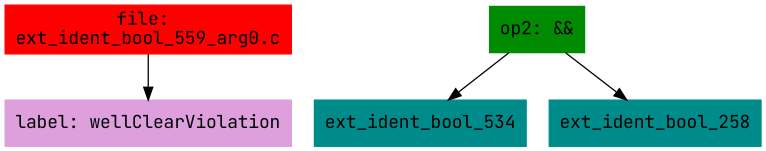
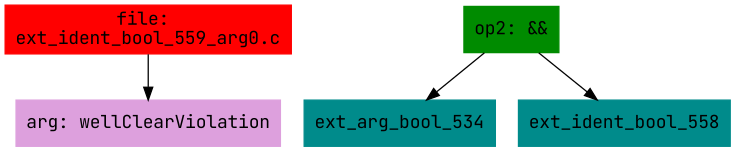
(148, 123) -> (148, 123)
(420, 123) -> (400, 123)
(655, 123) -> (624, 123)
